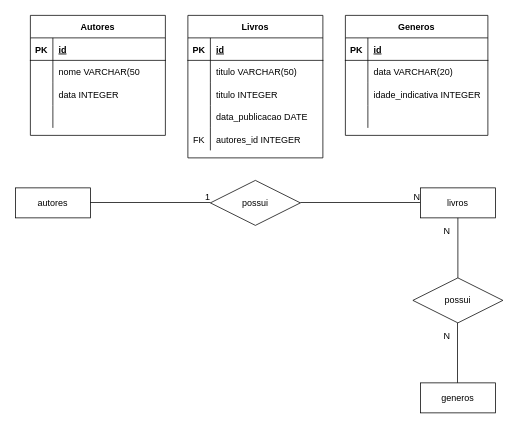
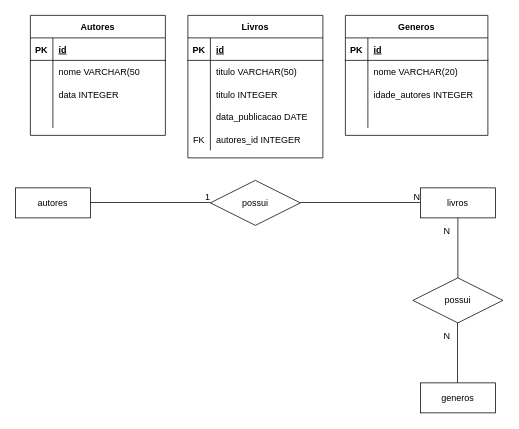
(413, 72) -> (413, 72)
(428, 95) -> (424, 95)
